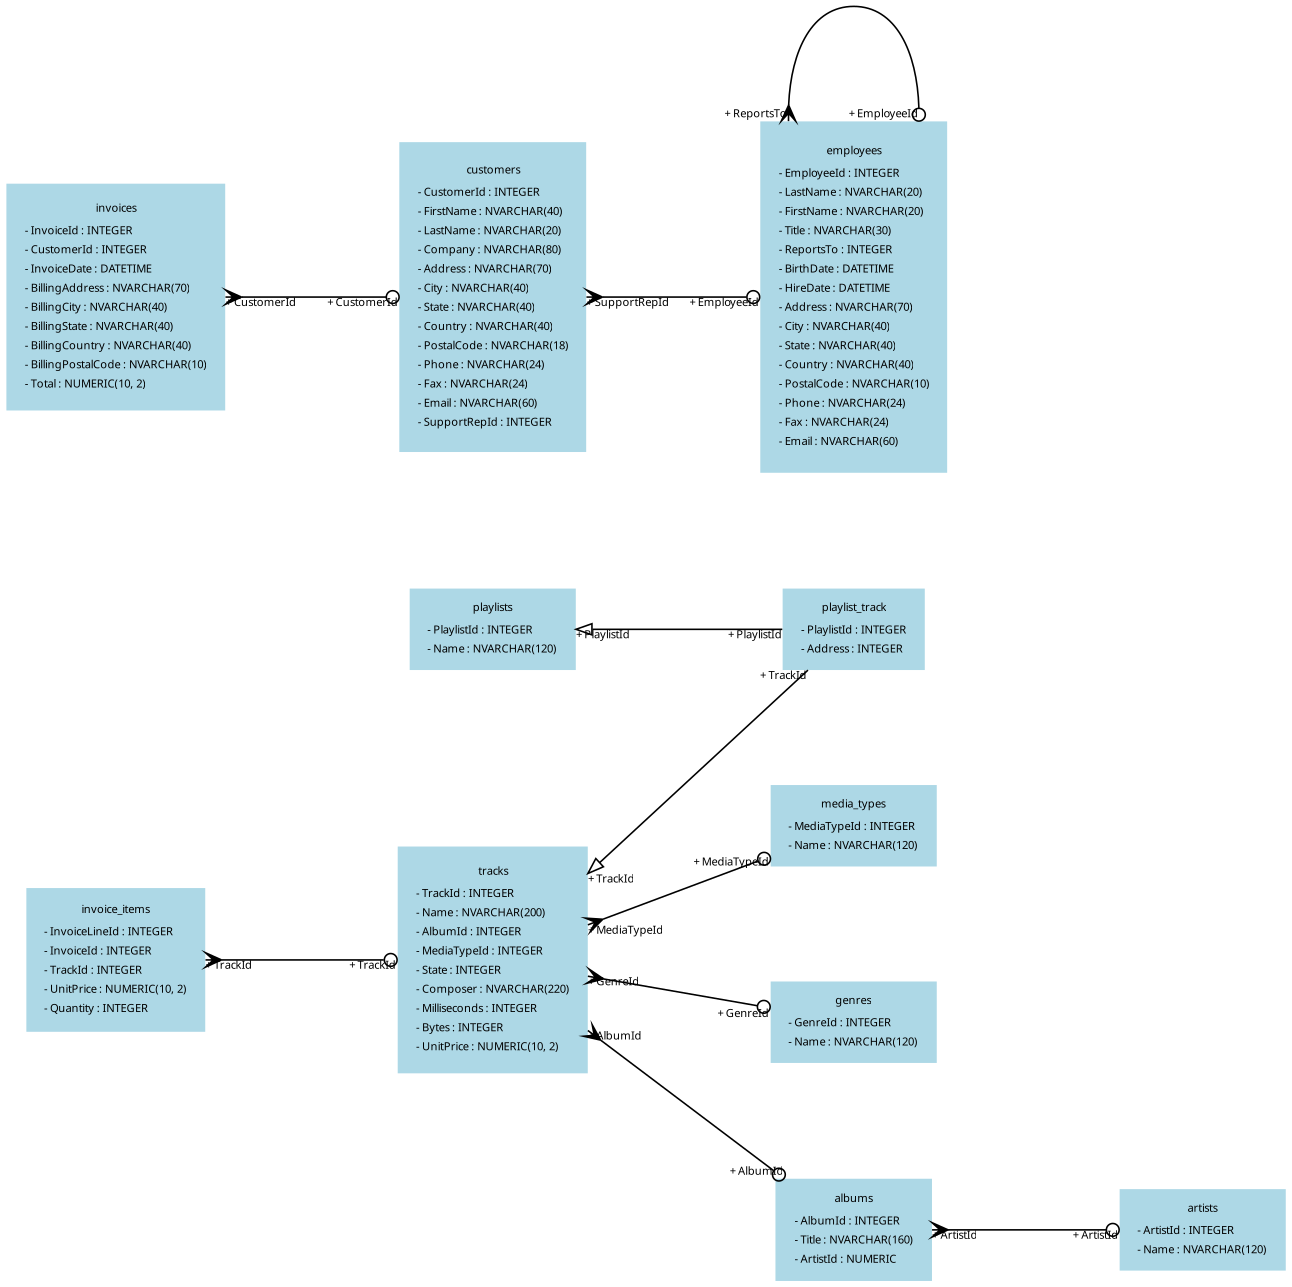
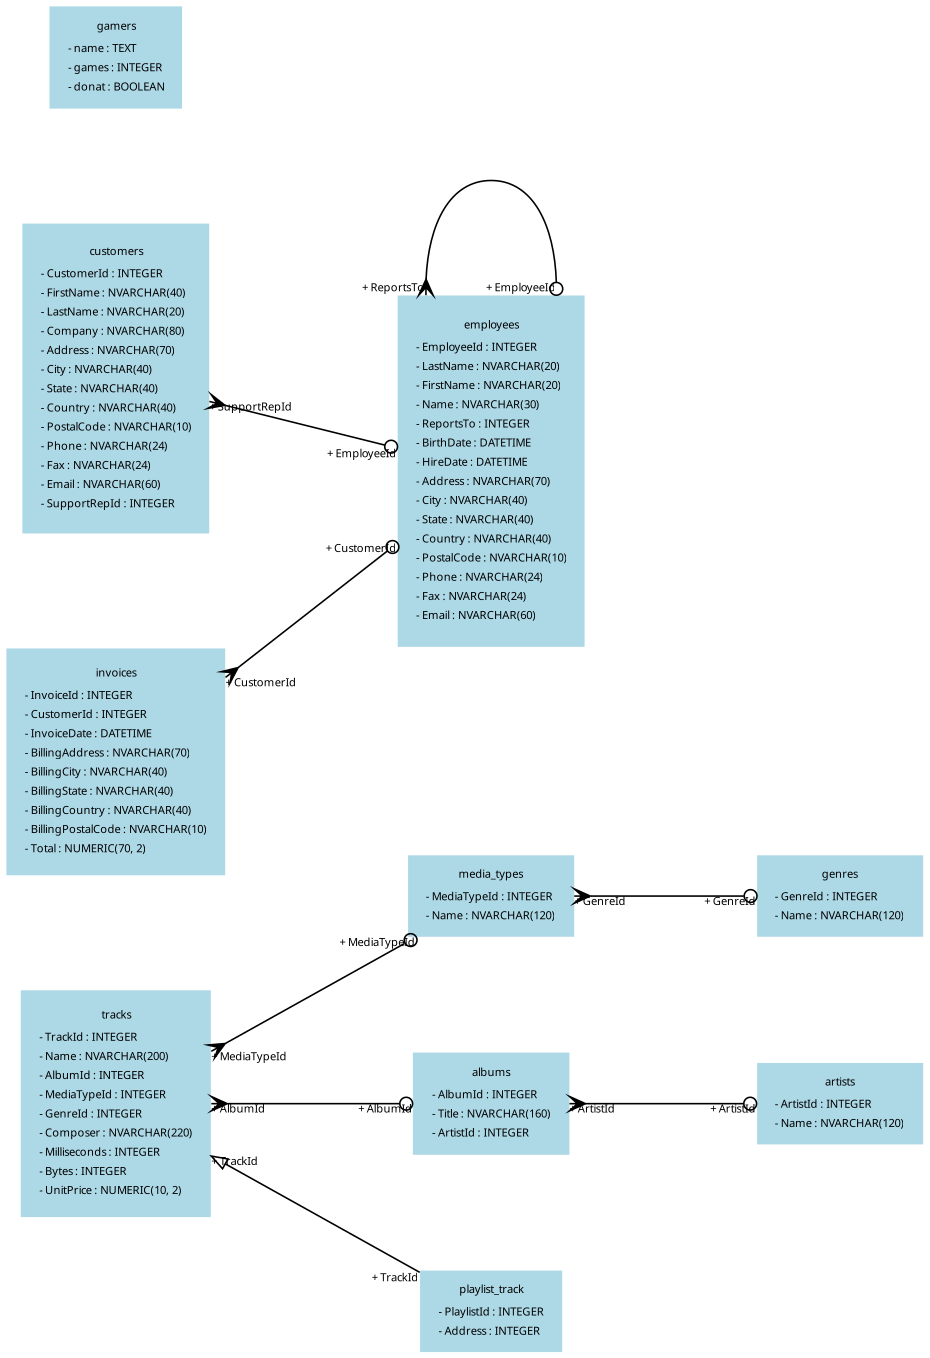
none -> (116, 58)
(835, 231) -> (478, 405)
(314, 297) -> (313, 609)
(494, 346) -> (117, 427)
(85, 384) -> (85, 849)
(493, 629) -> none
(116, 960) -> none
(459, 970) -> (91, 1114)
(681, 992) -> (667, 896)
(846, 1259) -> (481, 1133)
